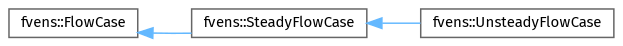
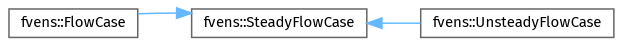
(172, 33) -> (157, 13)
